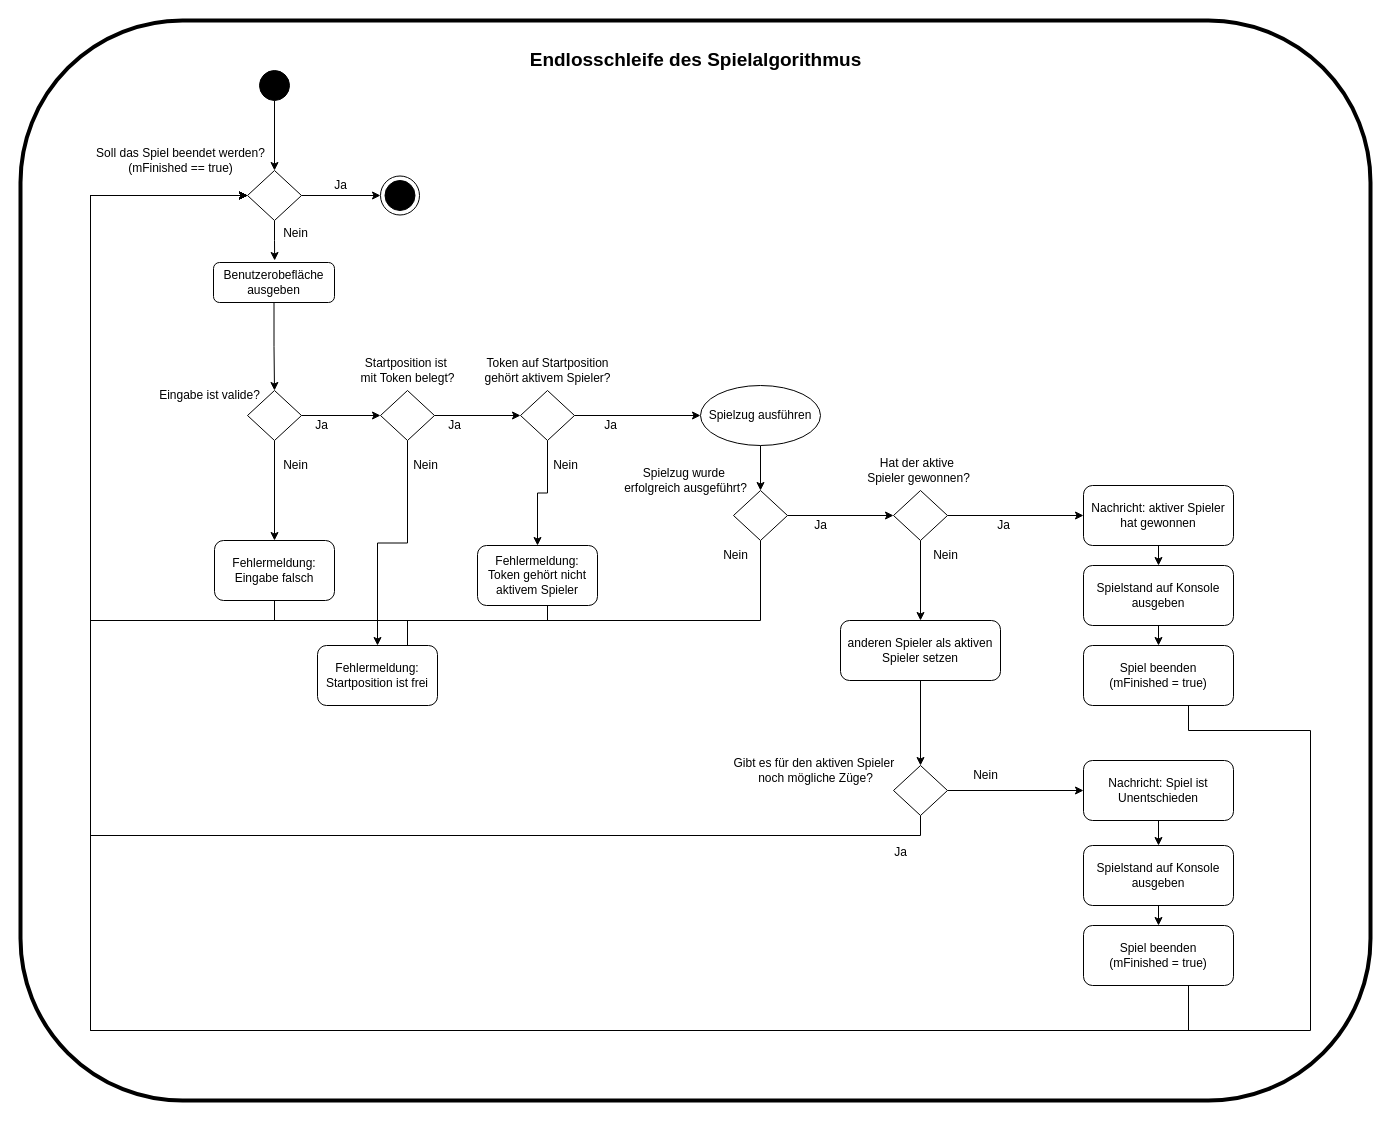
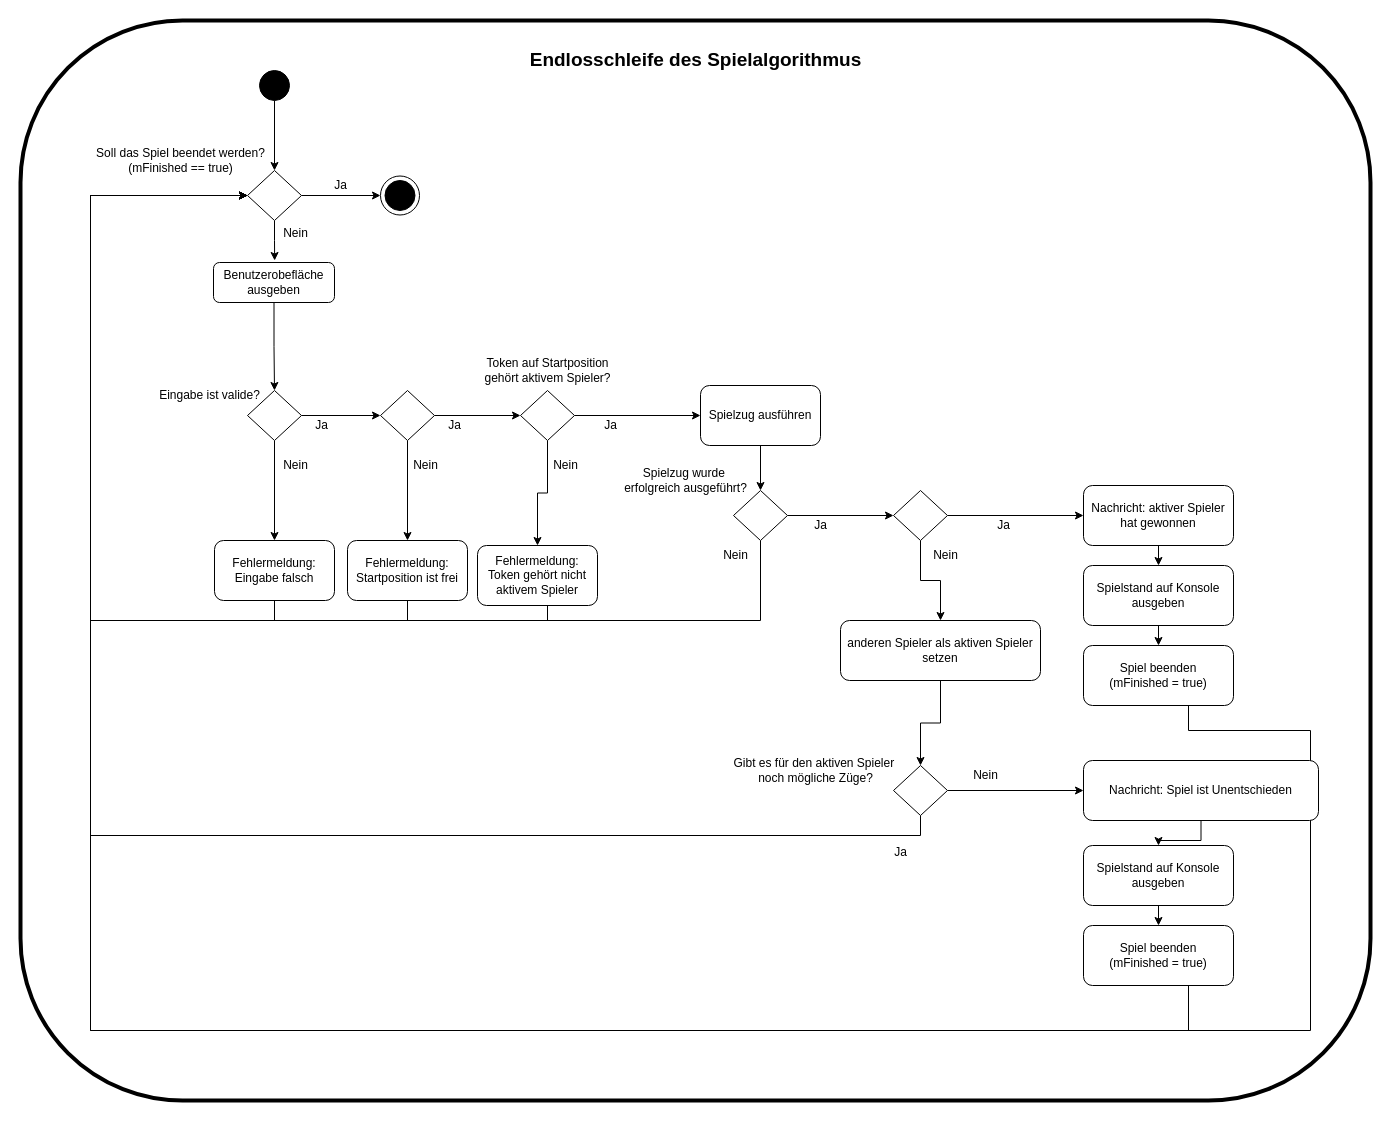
(408, 371) -> none
(761, 416) -> (761, 416)
(919, 471) -> none
(921, 651) -> (941, 651)
(378, 676) -> (408, 571)
(1159, 791) -> (1201, 791)
